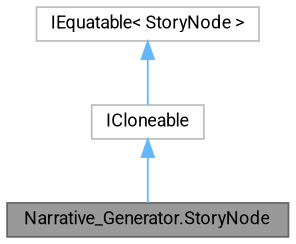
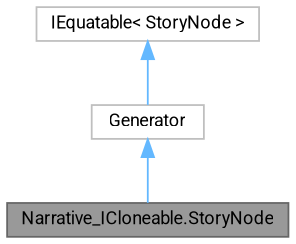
(148, 122) -> (148, 122)
(148, 220) -> (148, 220)
